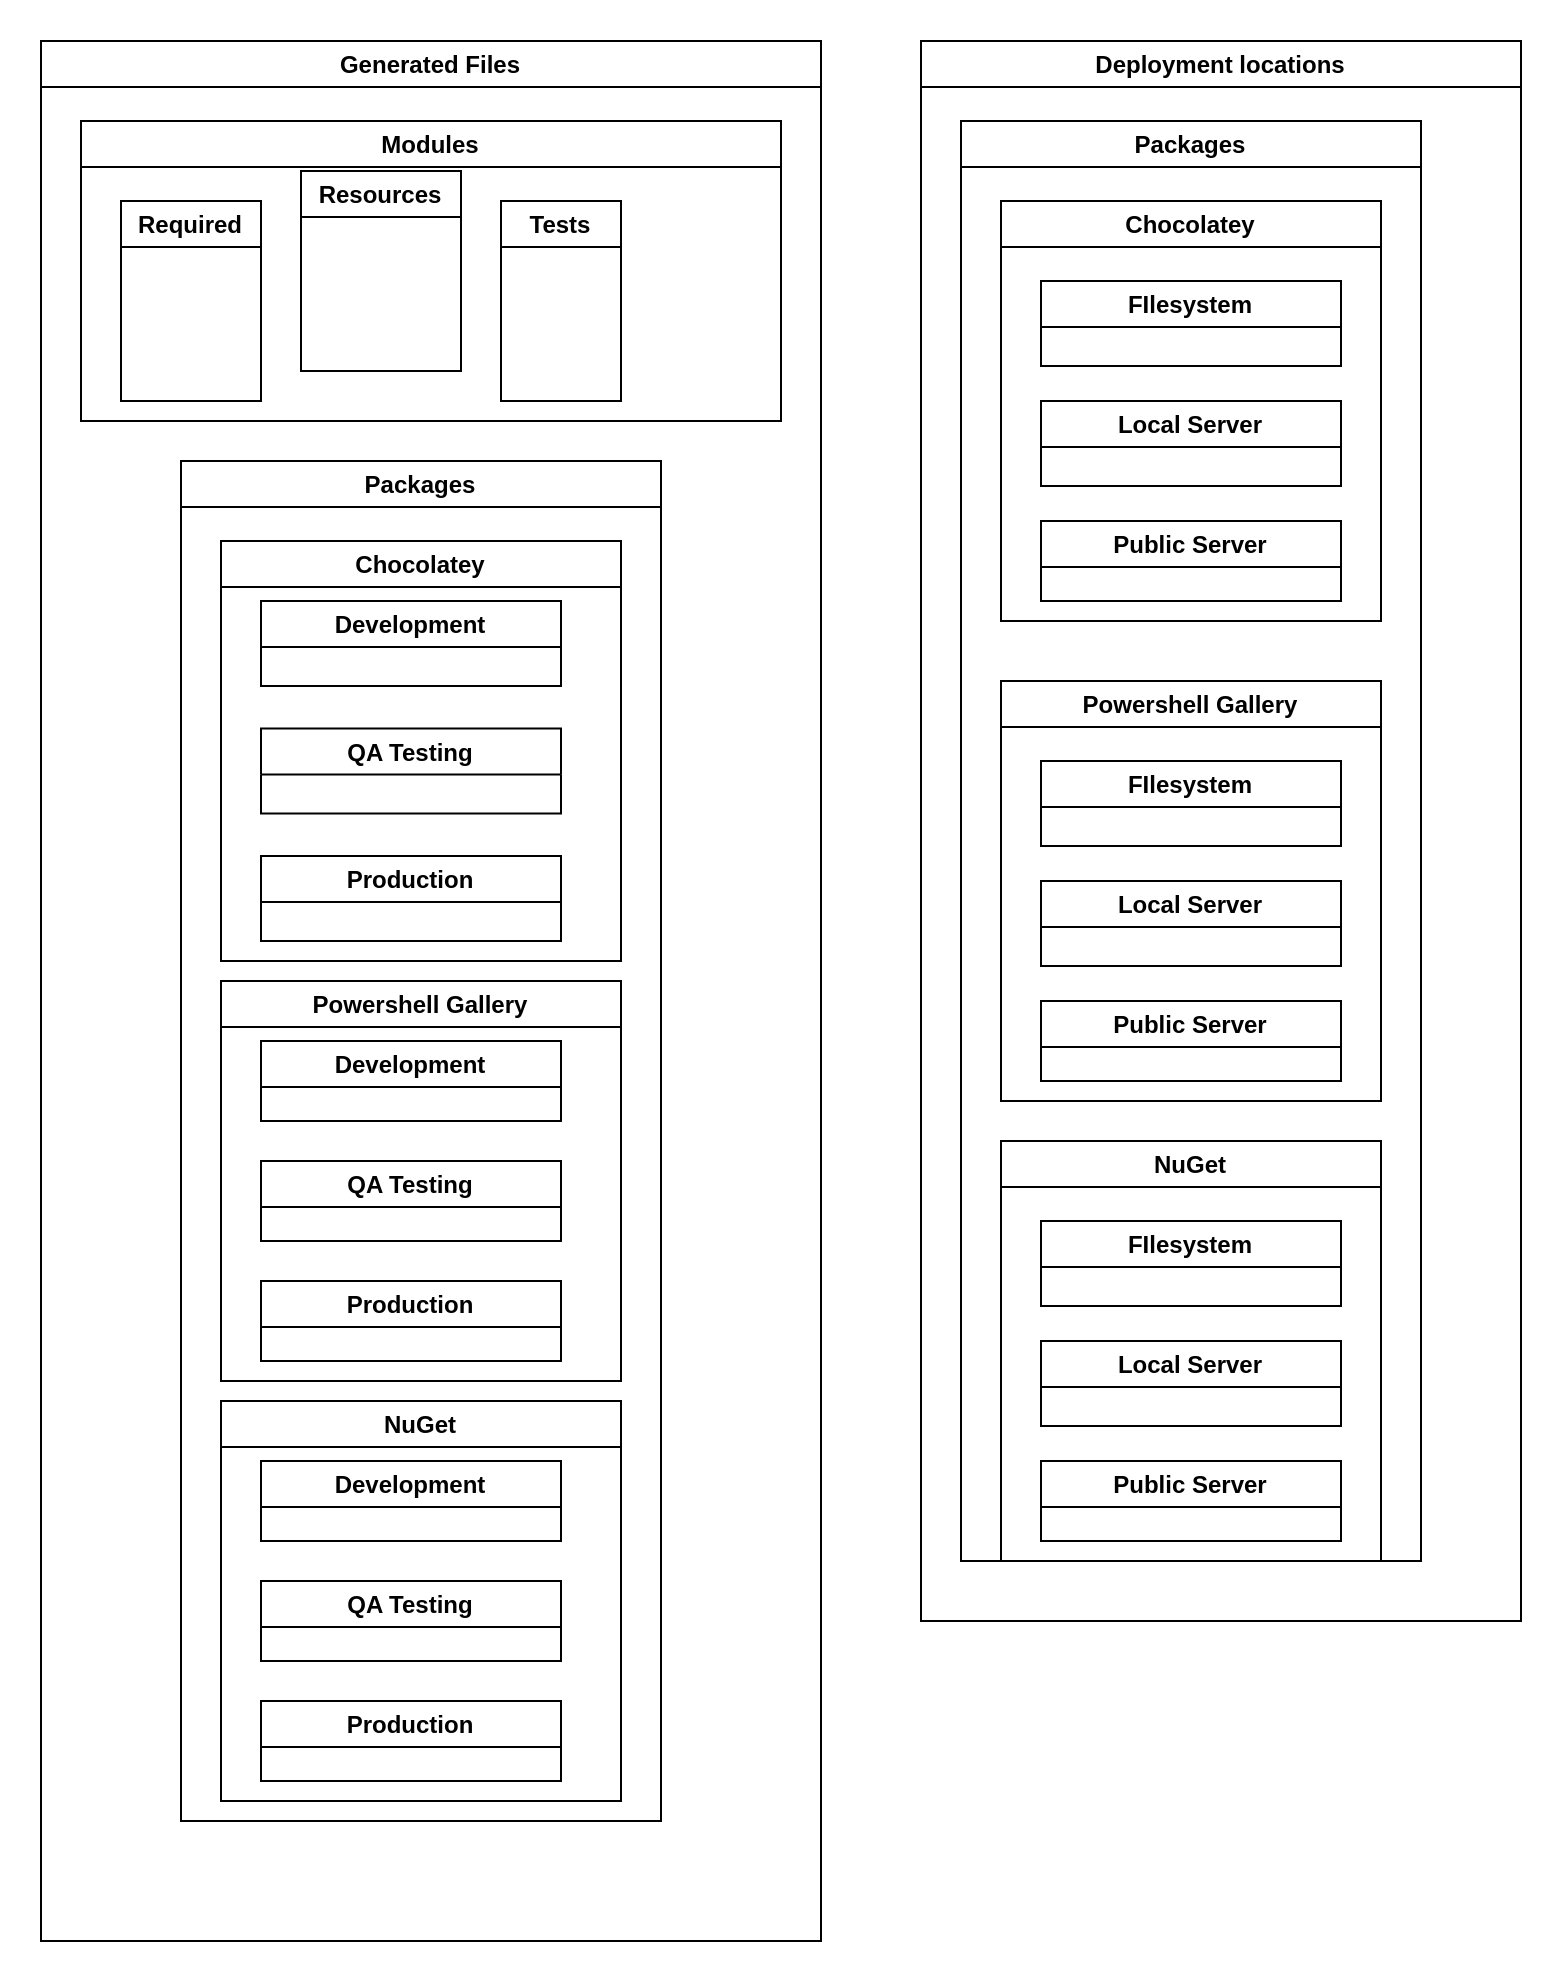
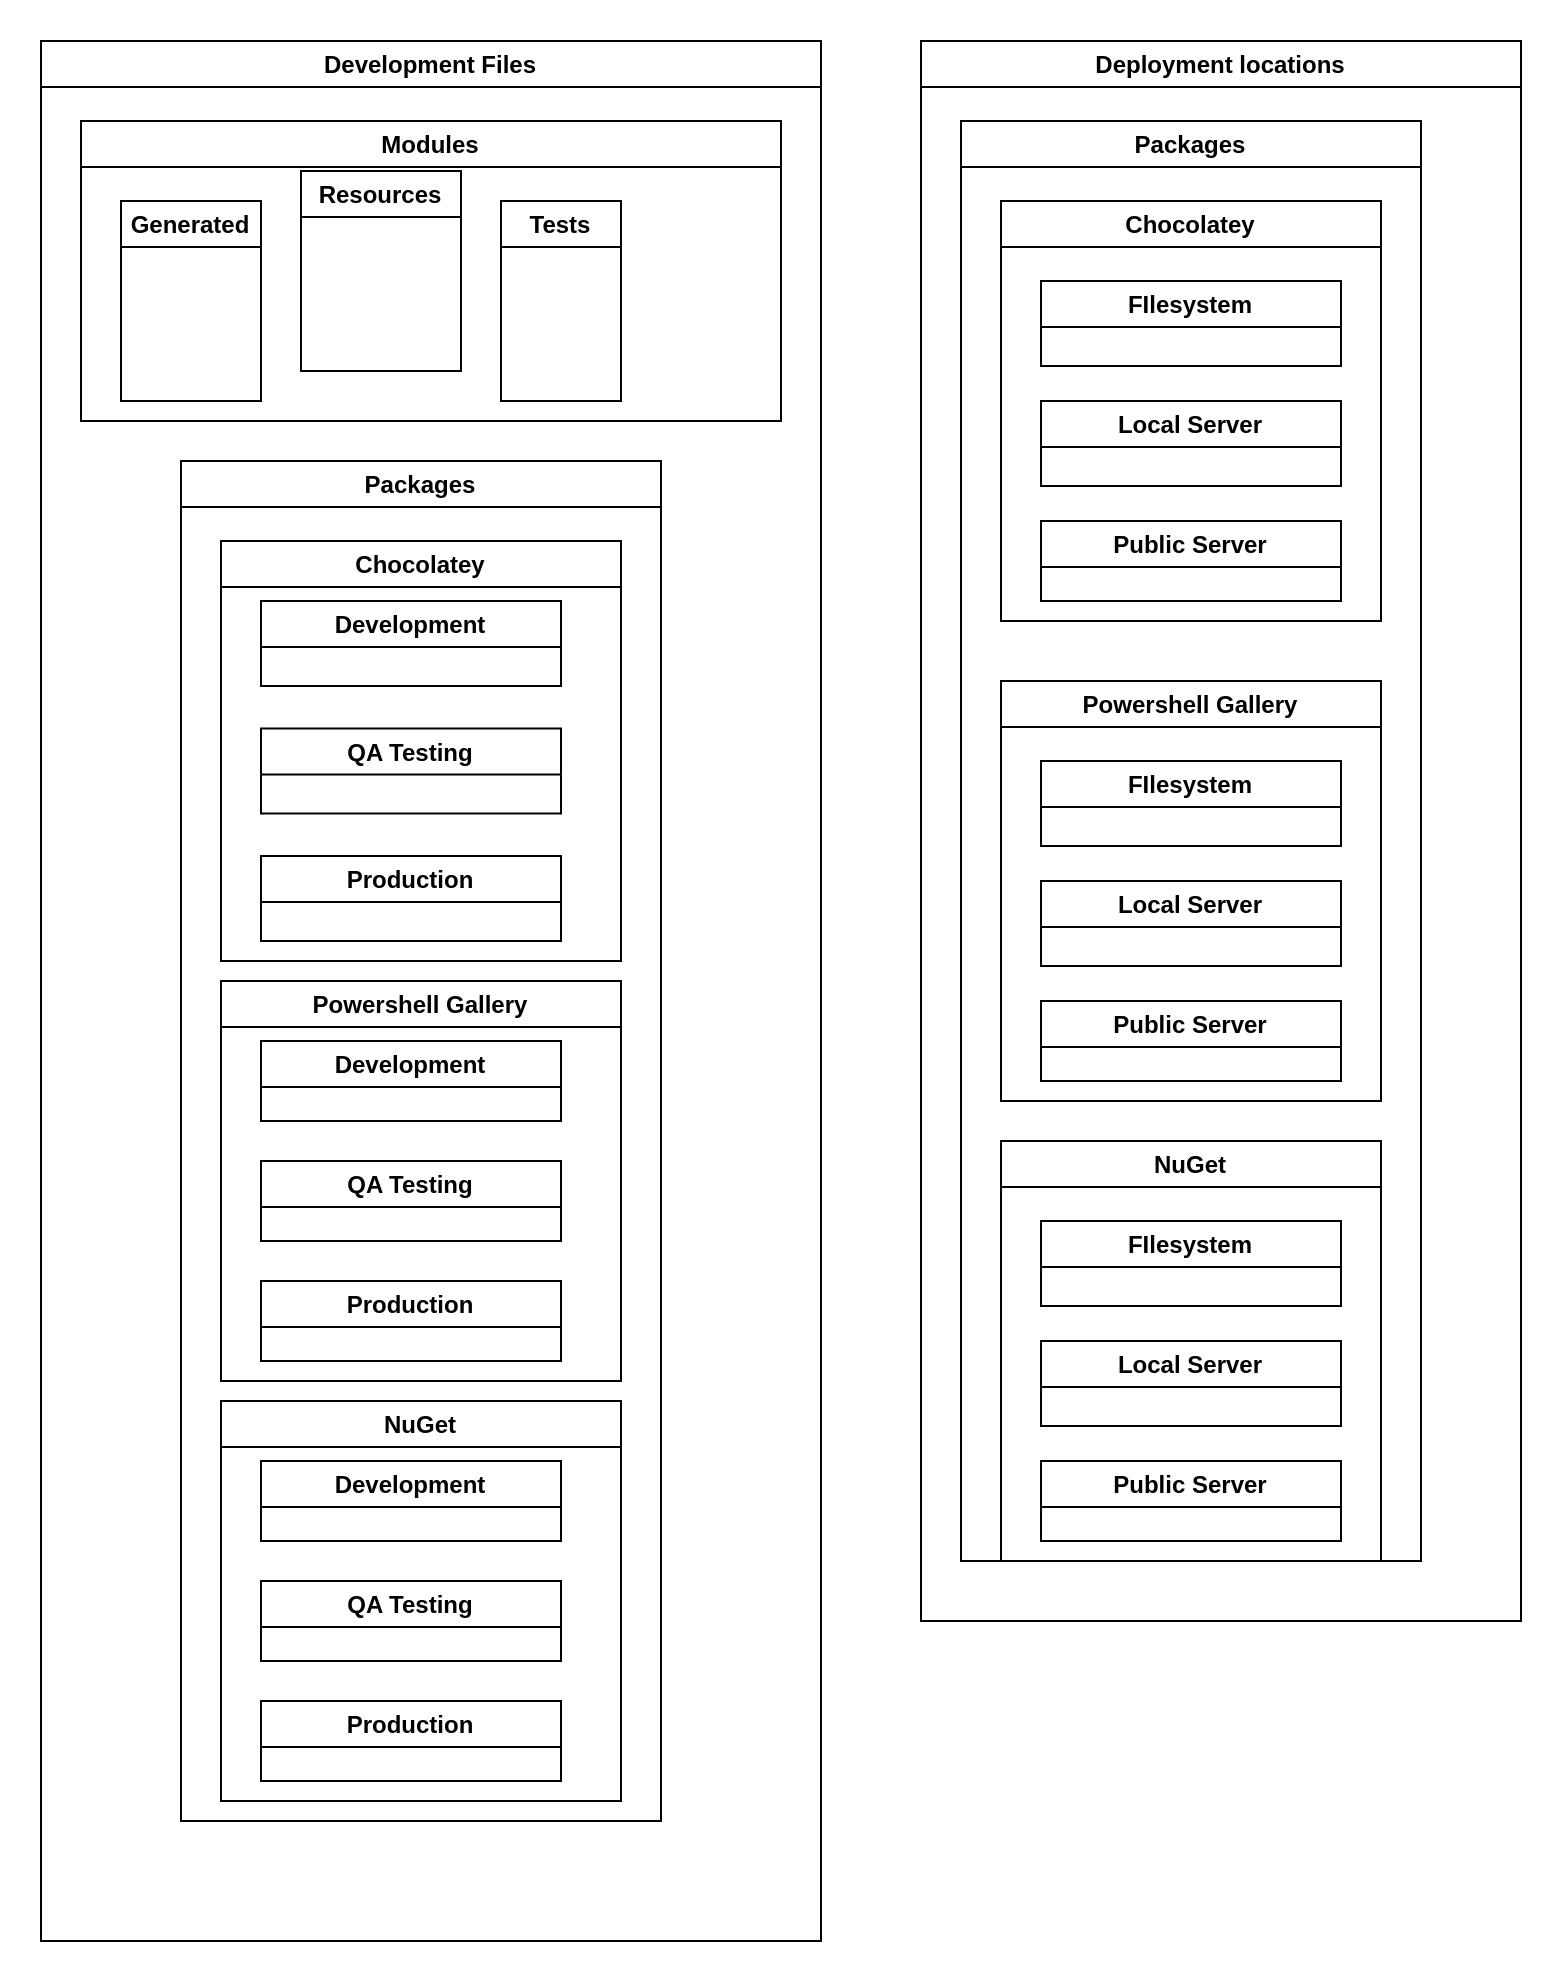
(430, 65) -> (430, 65)
(190, 225) -> (190, 225)
